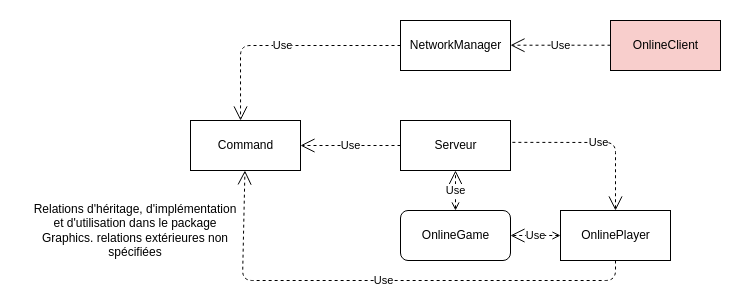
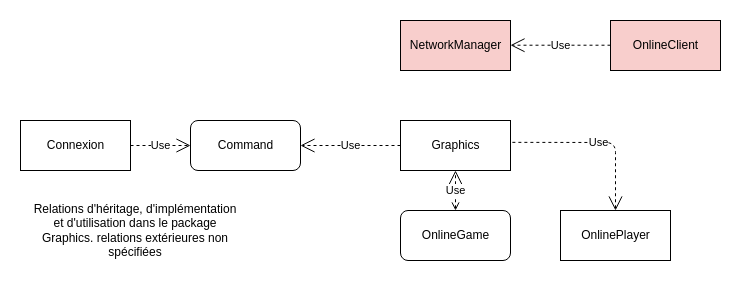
(290, 46) -> none
(456, 46) -> (456, 46)
none -> (76, 146)
none -> (159, 146)
(246, 146) -> (246, 146)
(456, 146) -> (456, 146)
(536, 236) -> none
(386, 281) -> none
